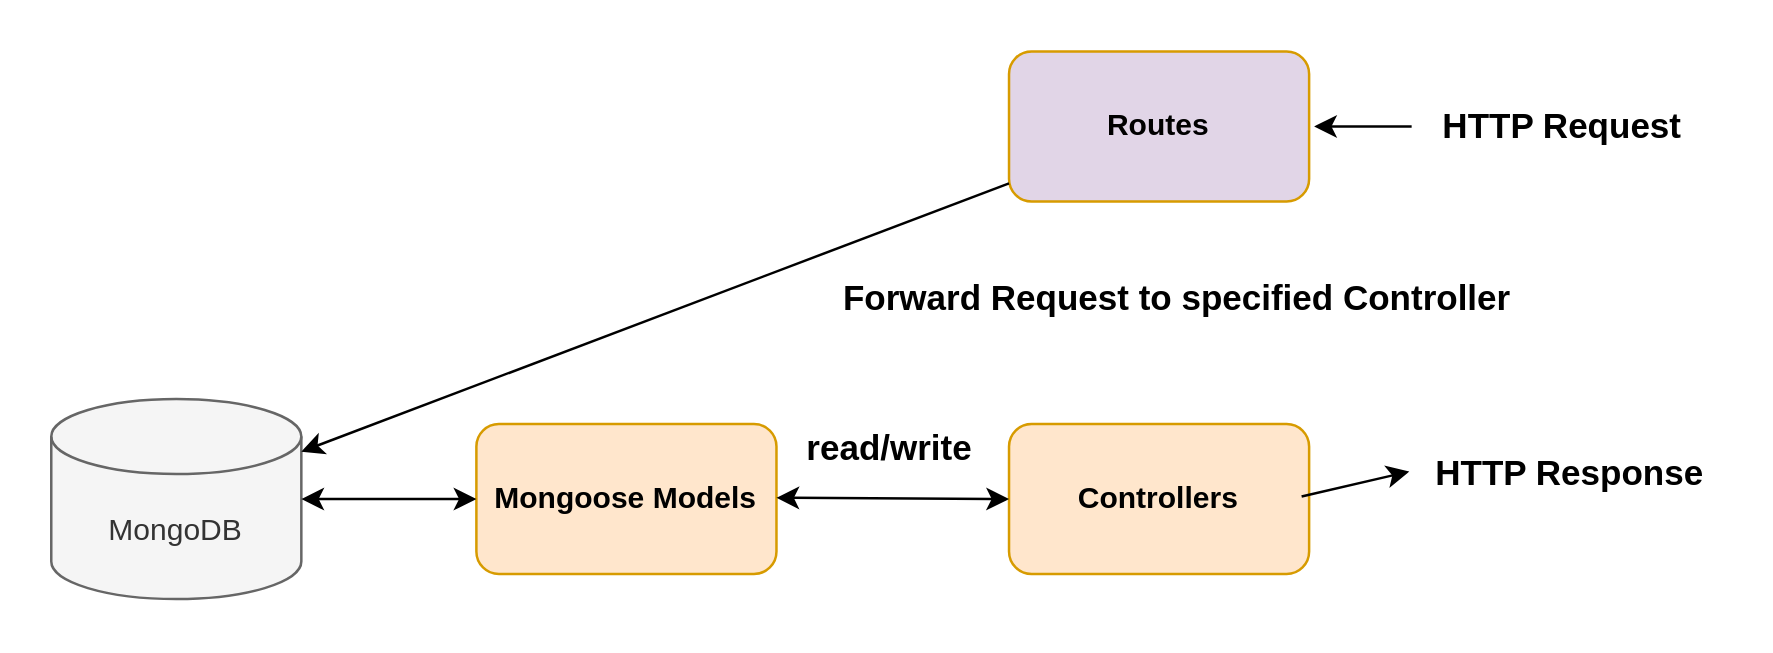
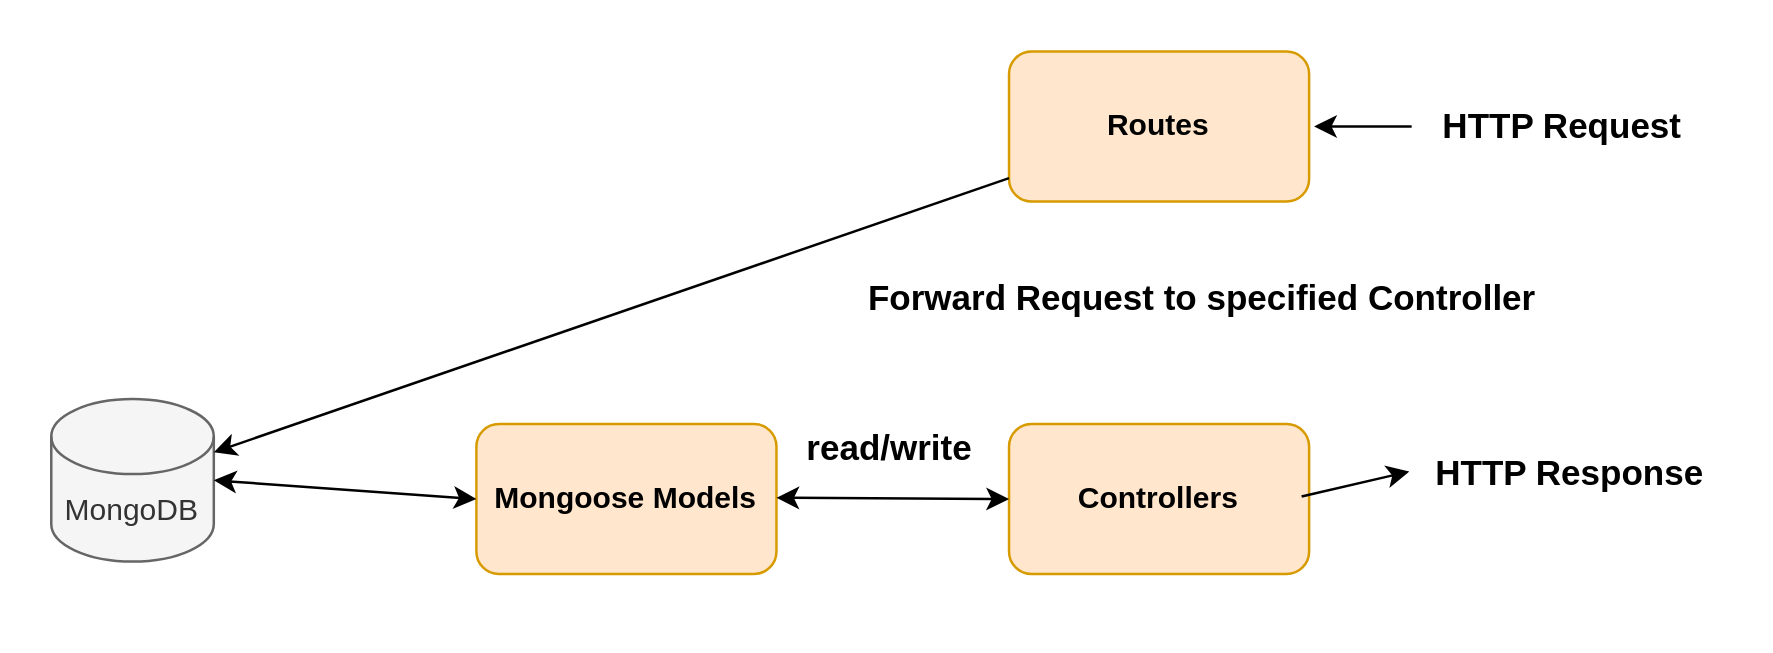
(1159, 126) -> (1159, 126)
(1176, 299) -> (1201, 299)
(176, 499) -> (133, 480)
